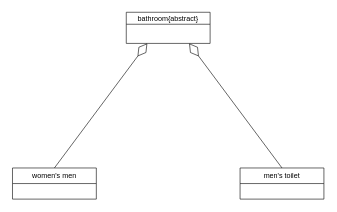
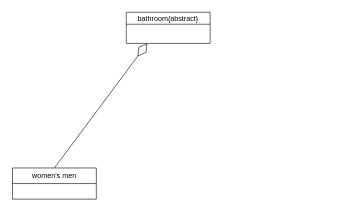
(240, 111) -> none
(282, 184) -> none
